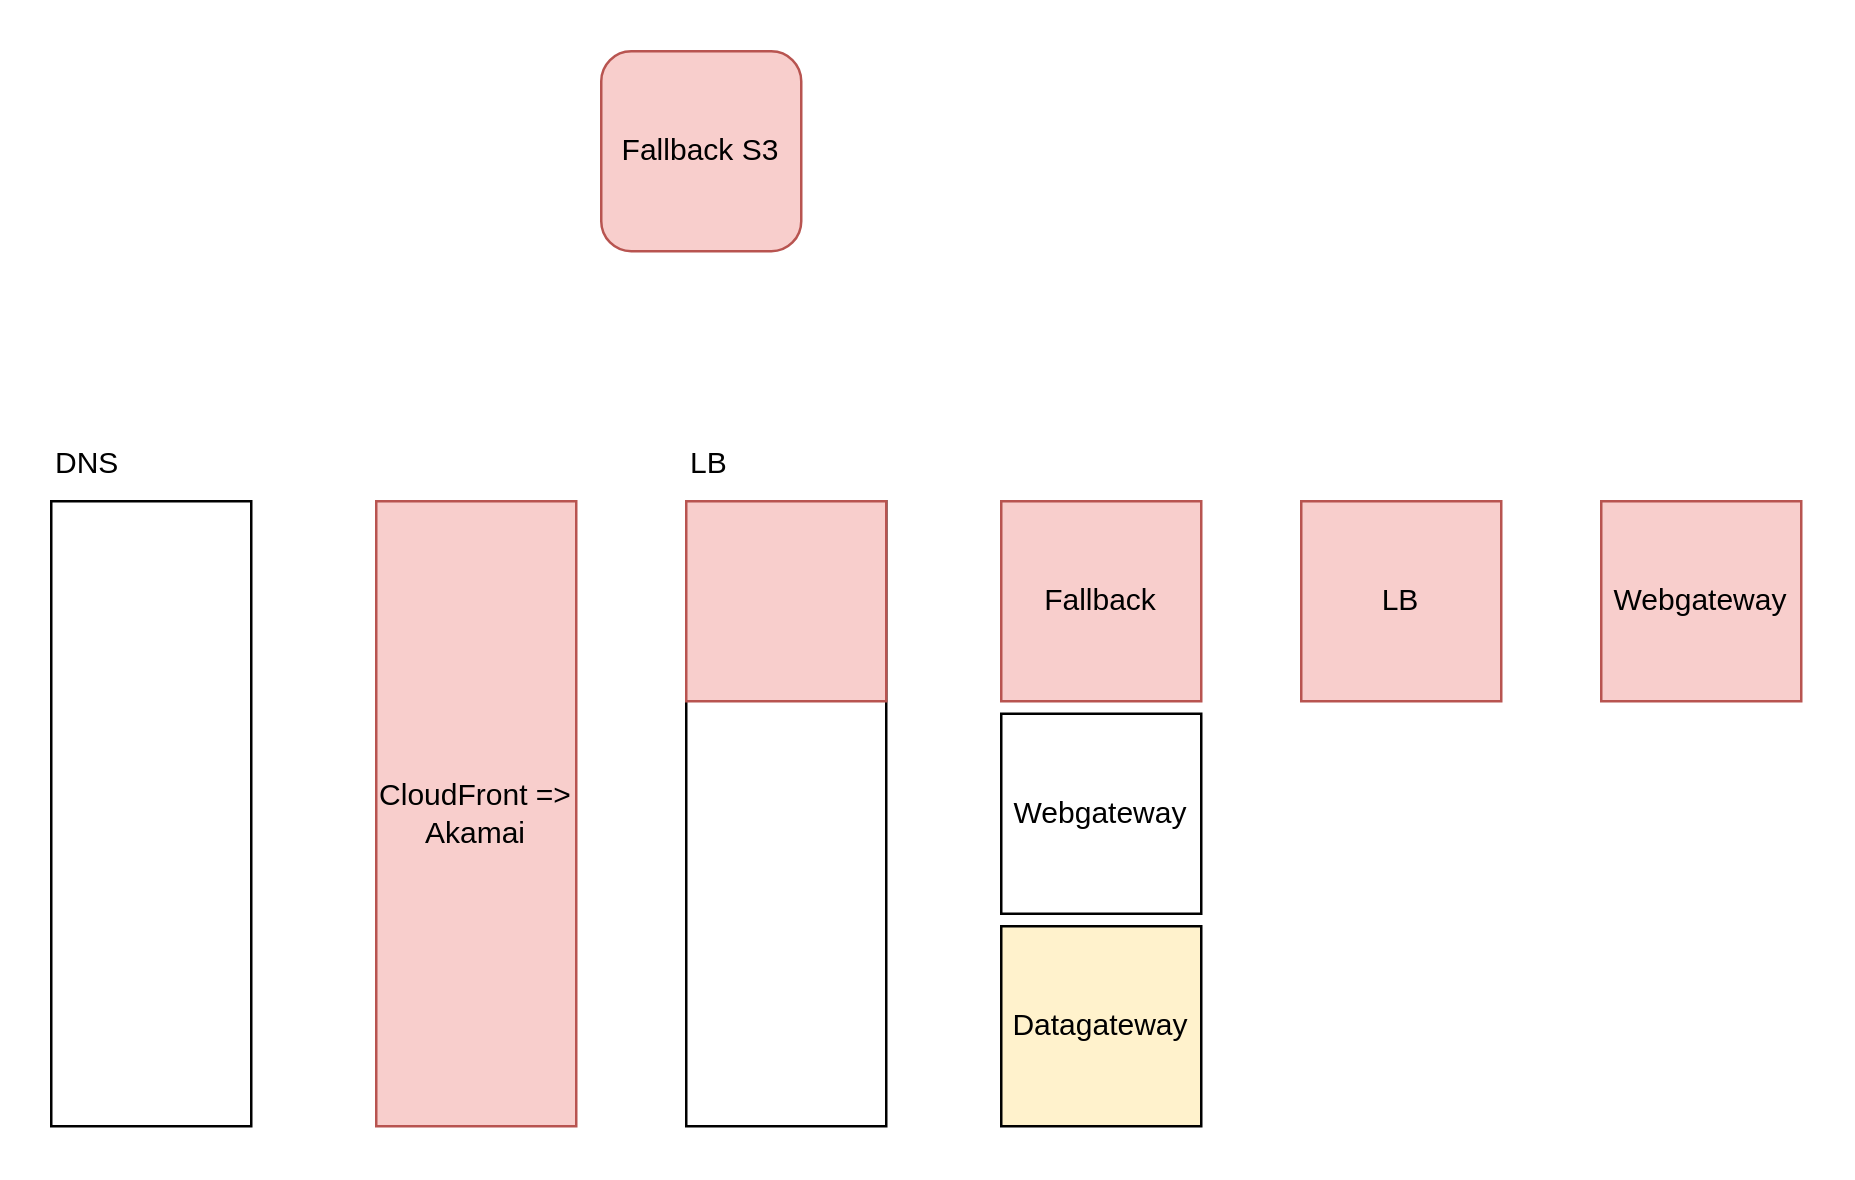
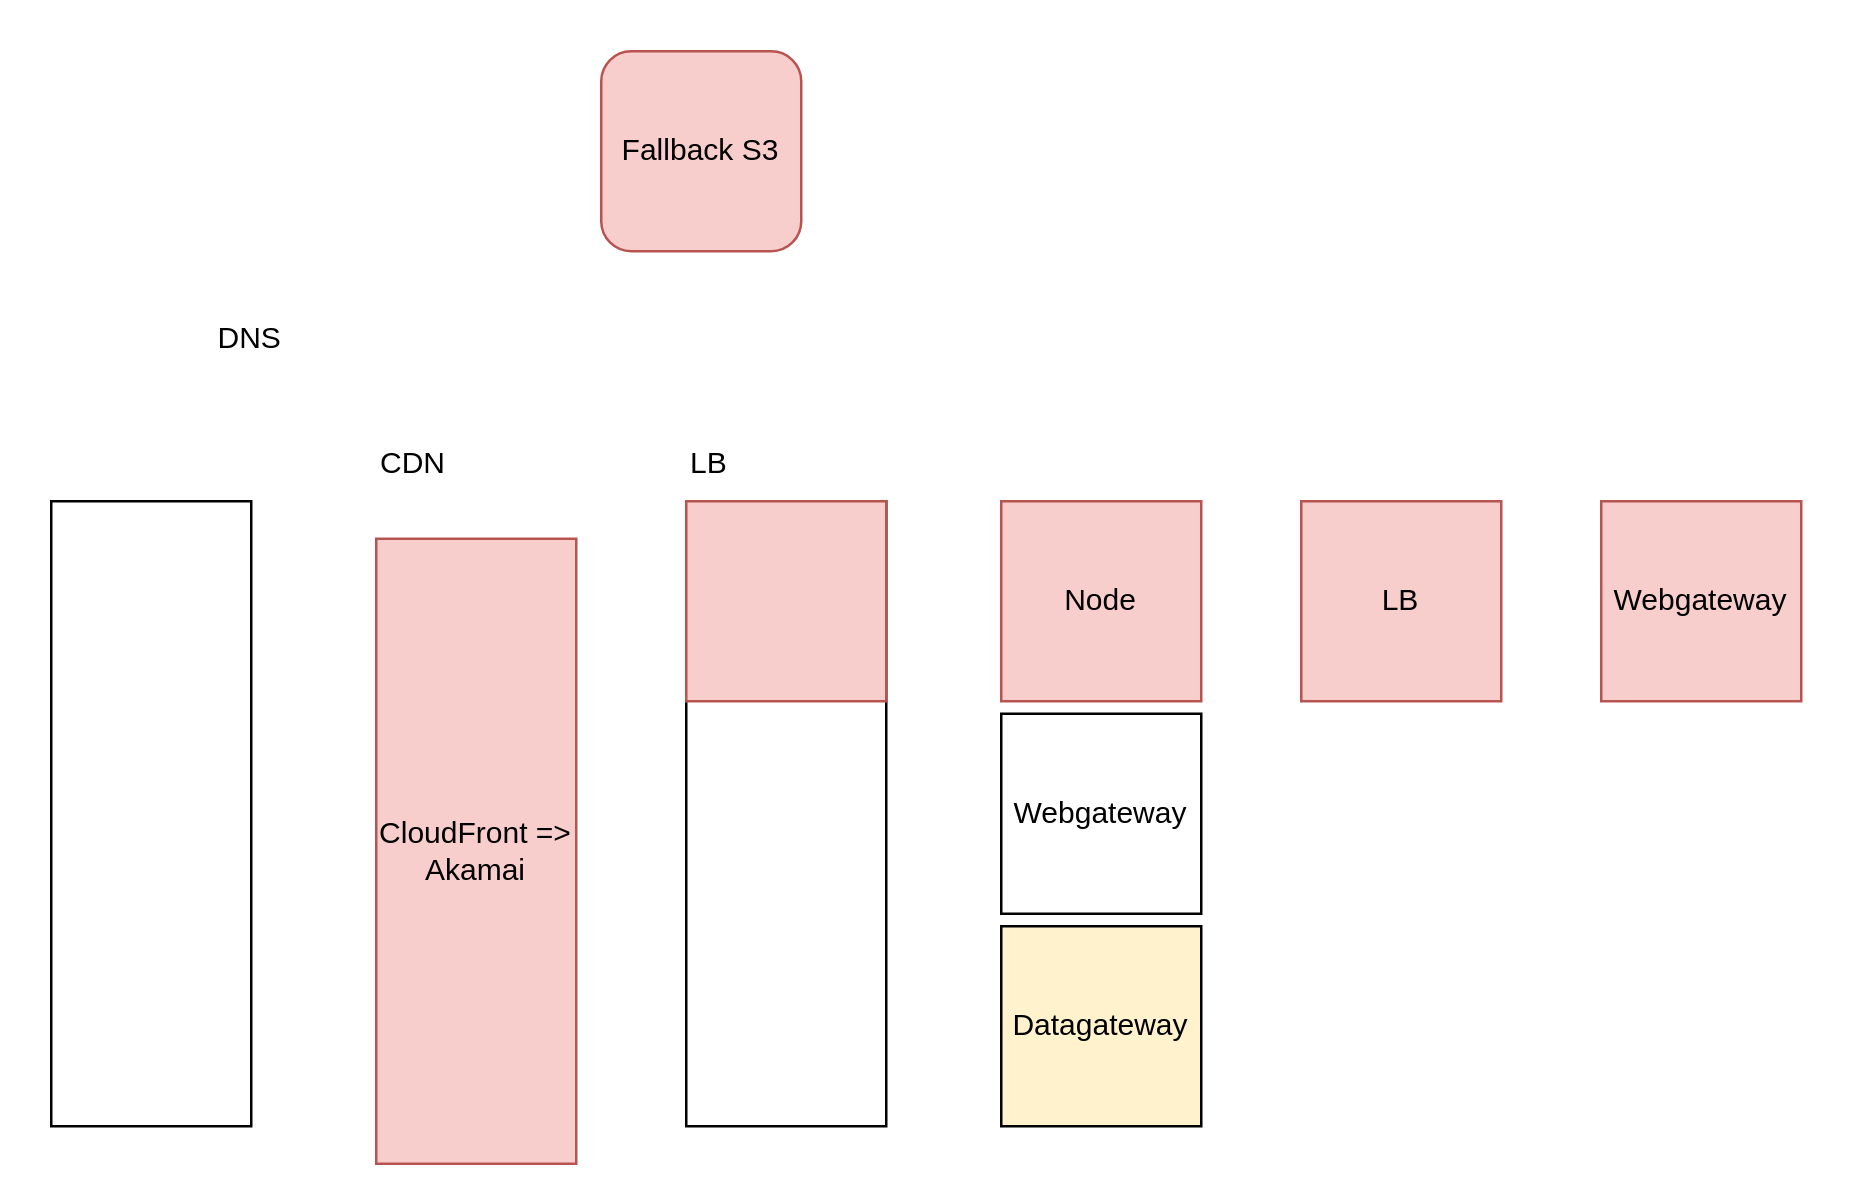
(126, 464) -> (289, 339)
none -> (451, 464)
(1101, 601) -> (1101, 601)
(476, 814) -> (476, 851)
